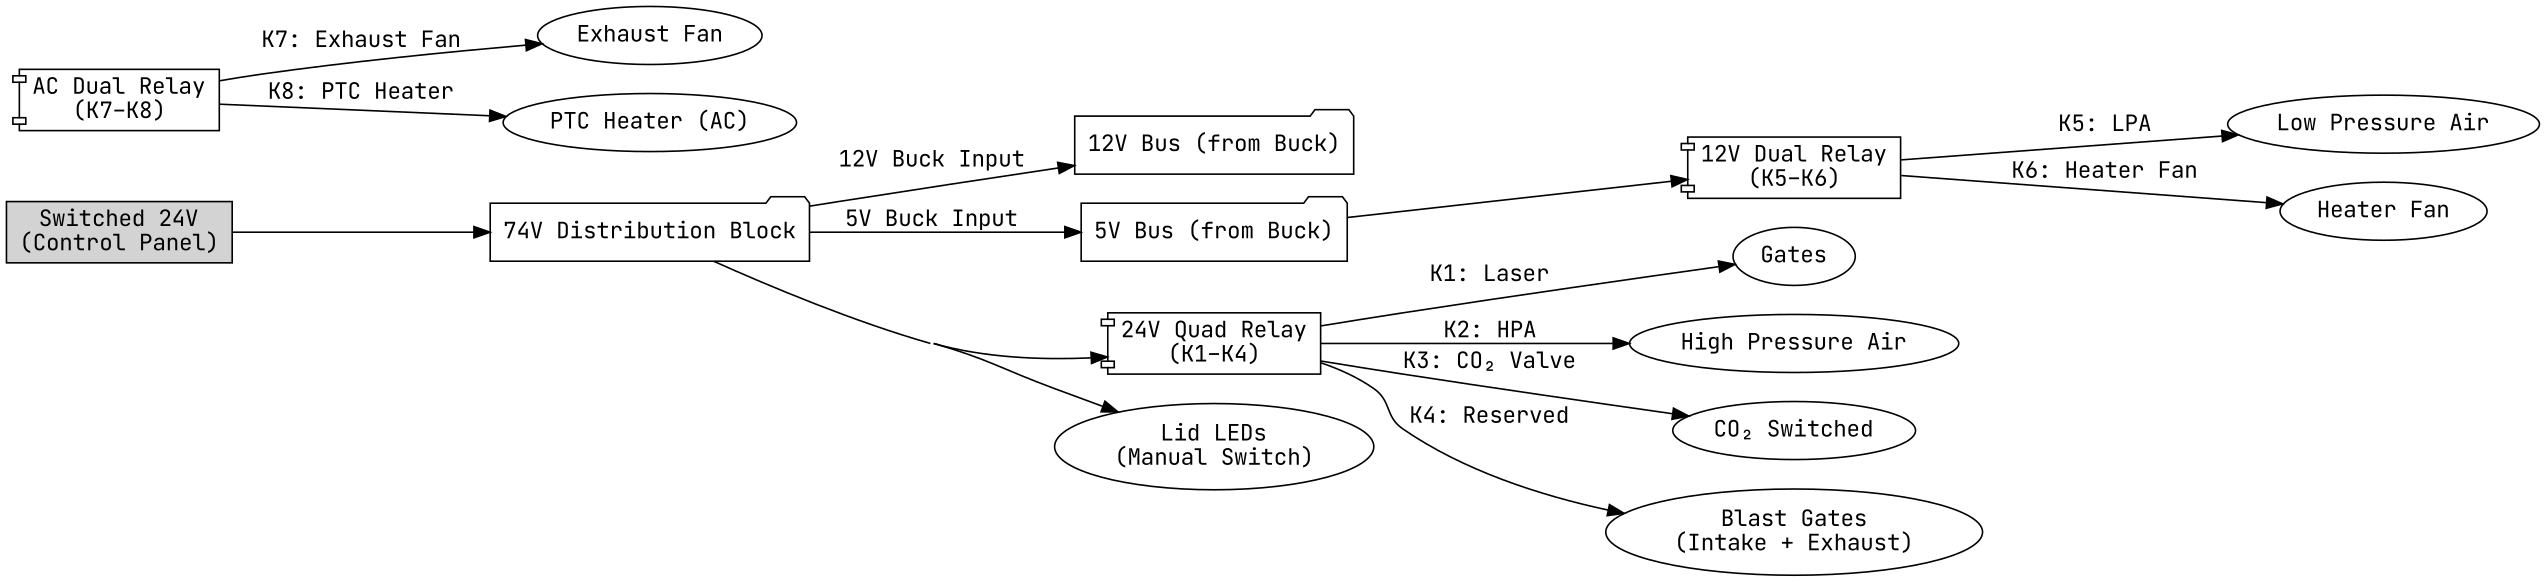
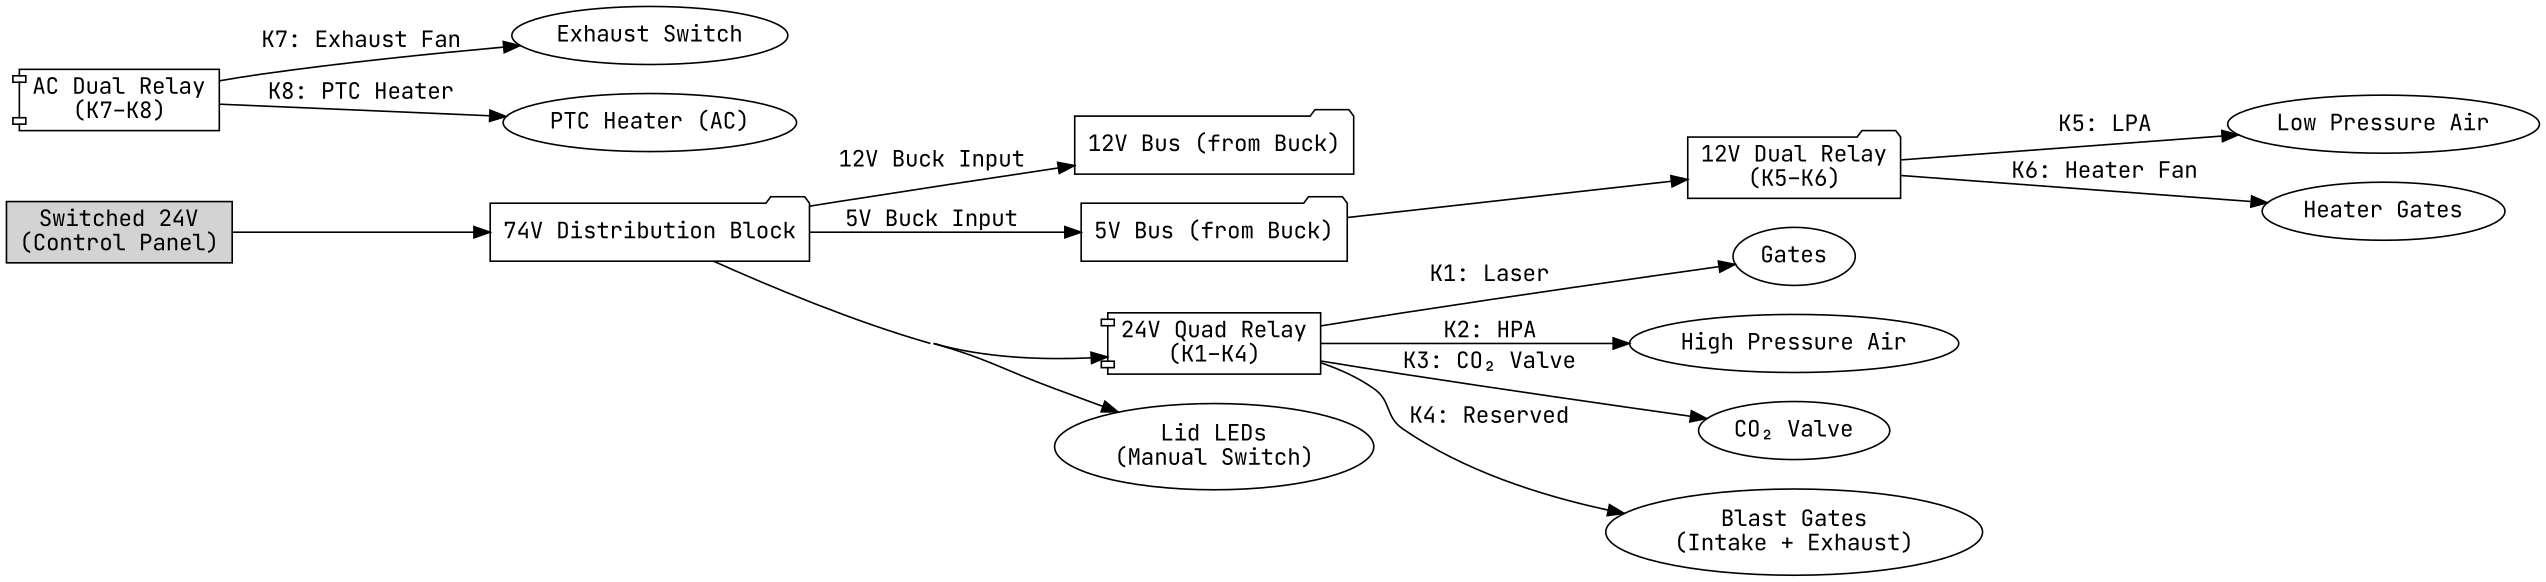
(650, 35) -> (650, 35)
(1794, 168) -> (1794, 168)
(2384, 211) -> (2384, 211)
(1794, 431) -> (1794, 431)
